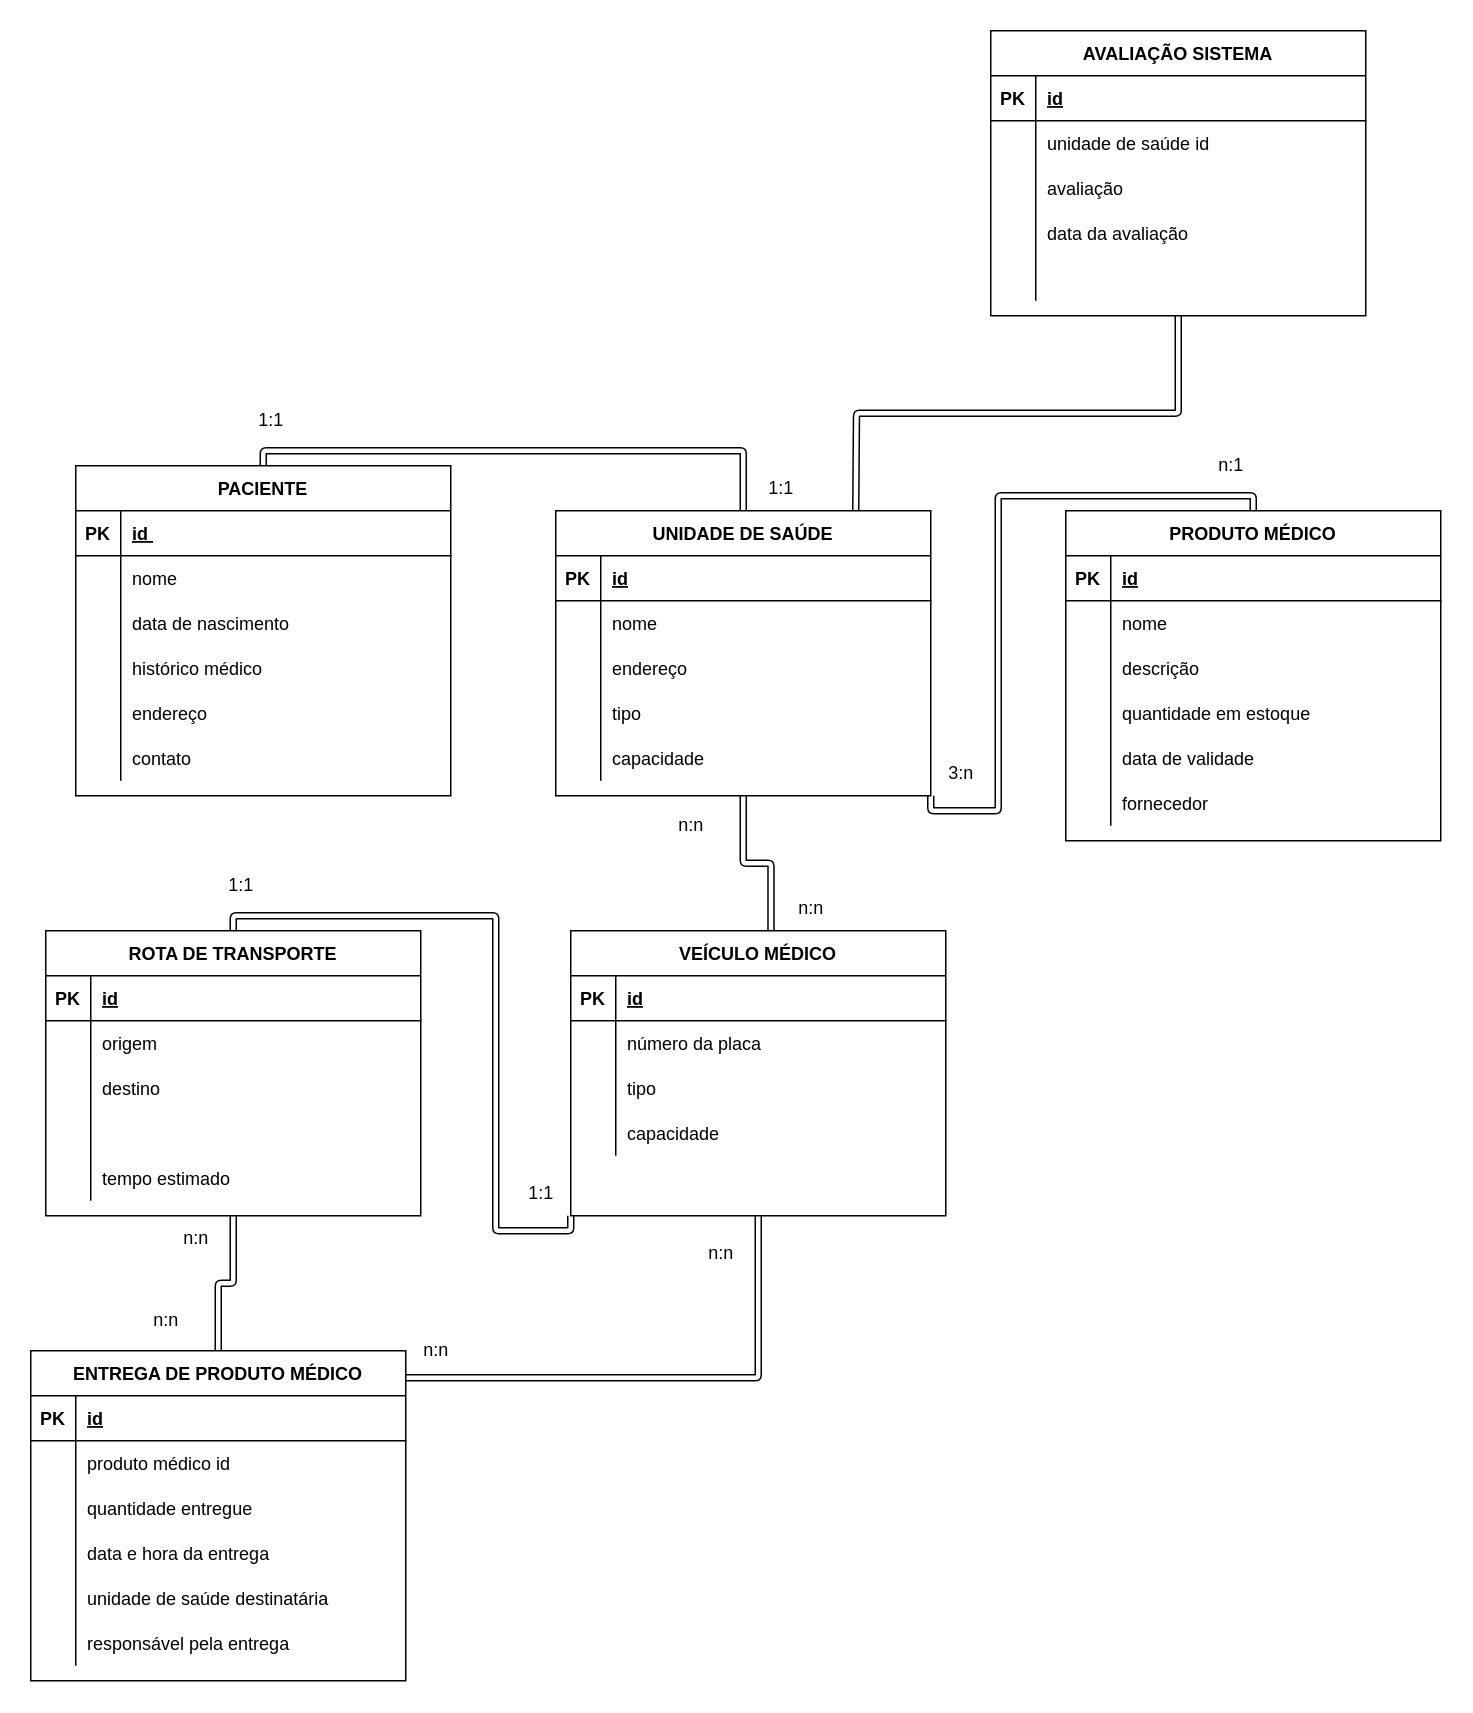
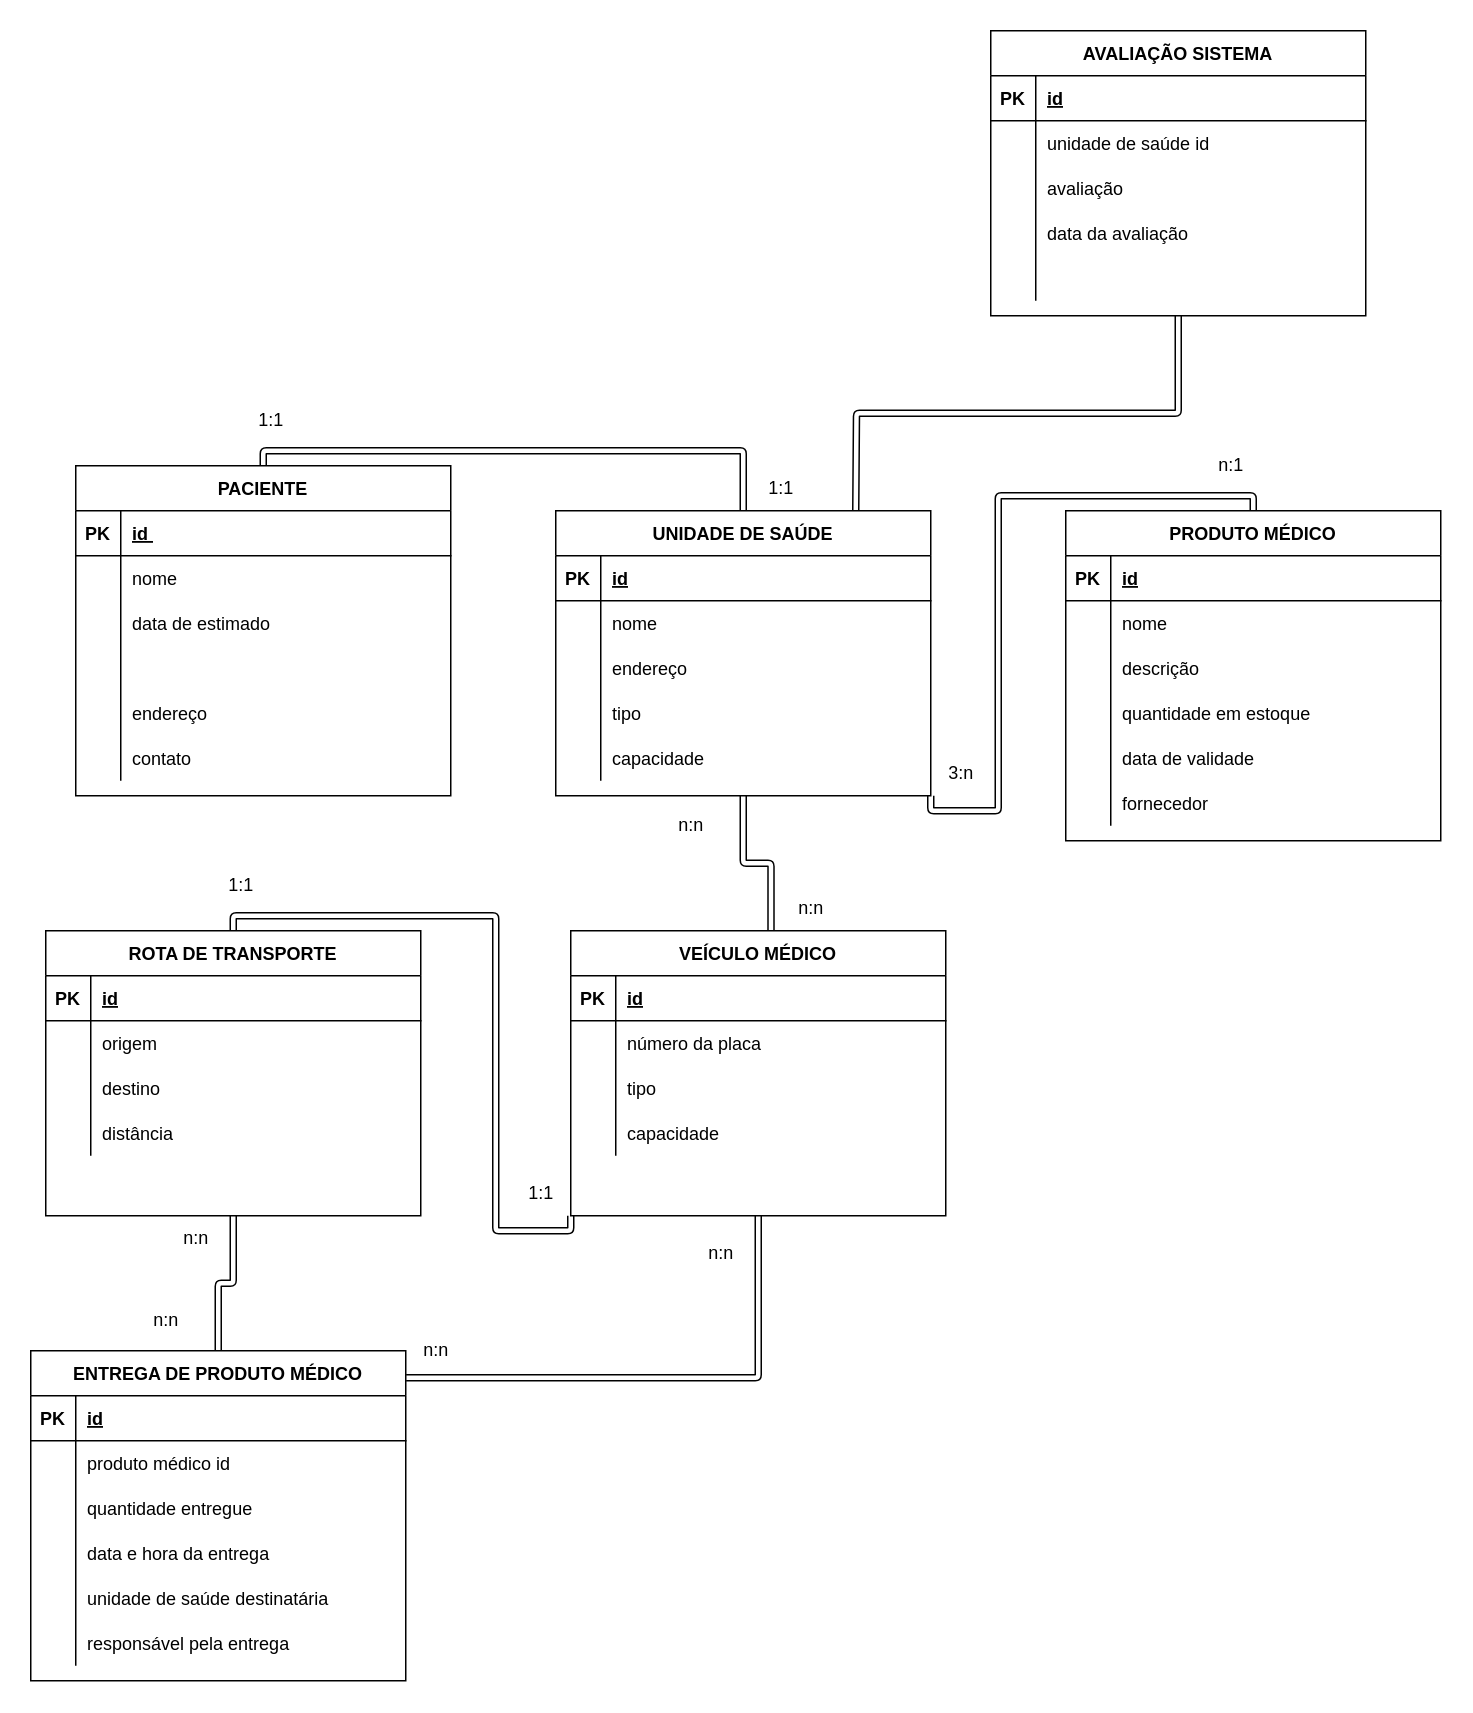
(216, 624) -> (206, 624)
(286, 668) -> none
none -> (256, 1133)
(256, 1178) -> none
